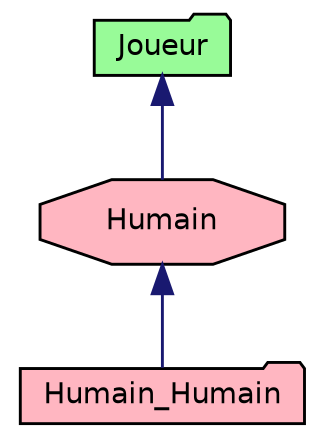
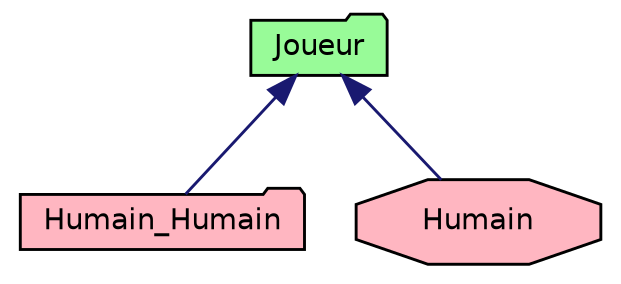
(162, 331) -> (231, 146)
